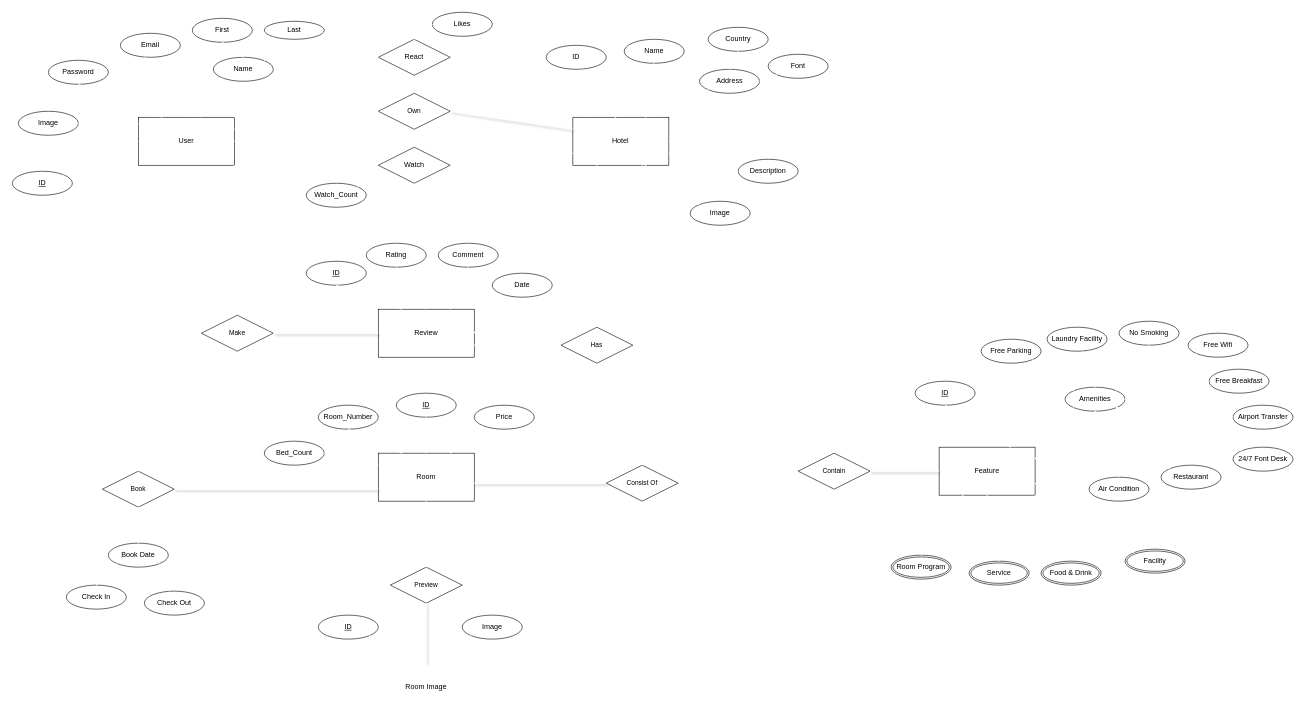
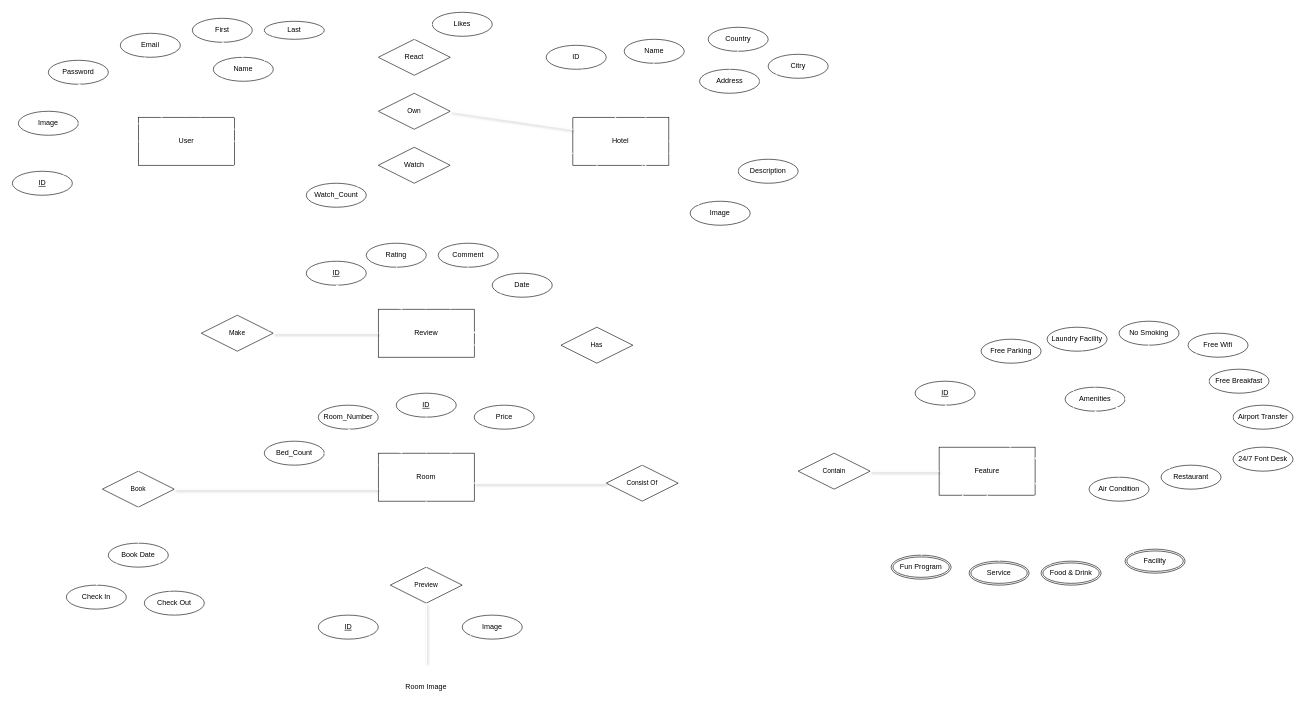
(798, 66) -> (798, 66)
(921, 567) -> (921, 567)
